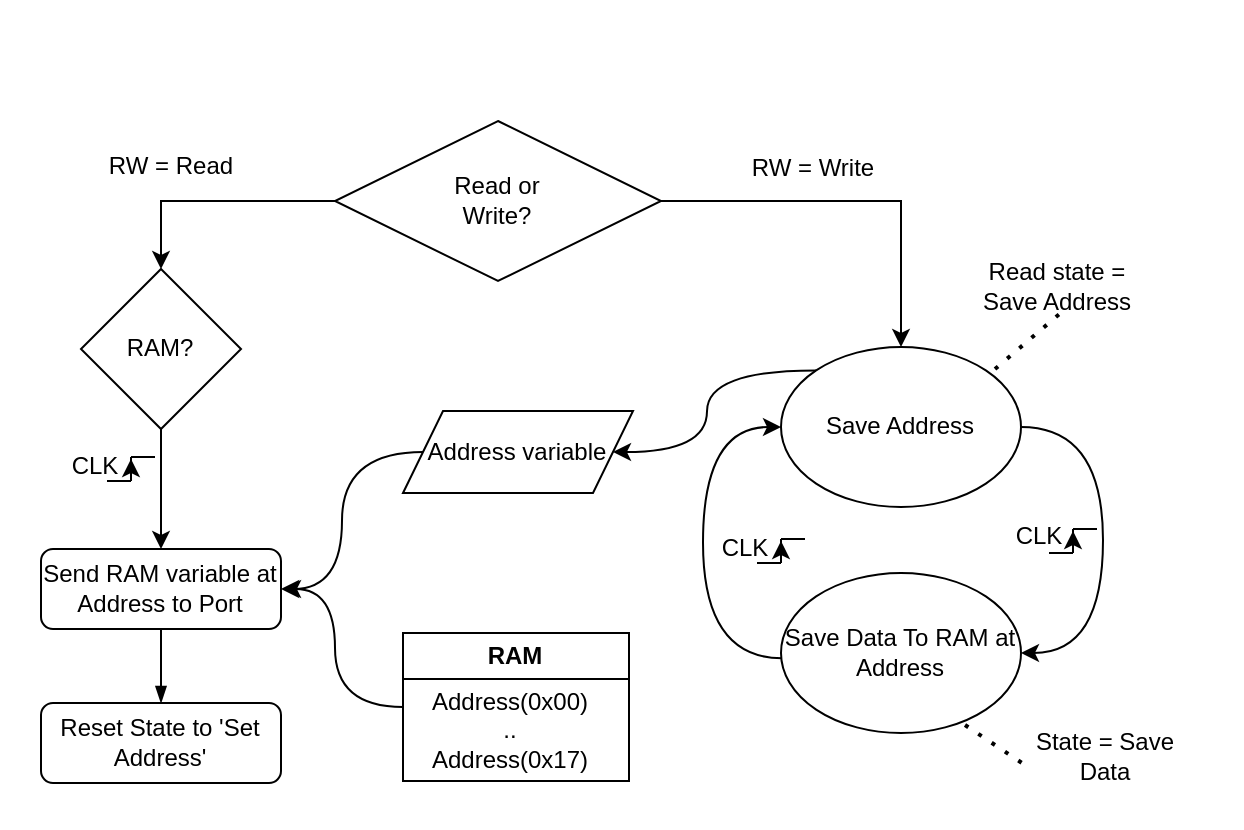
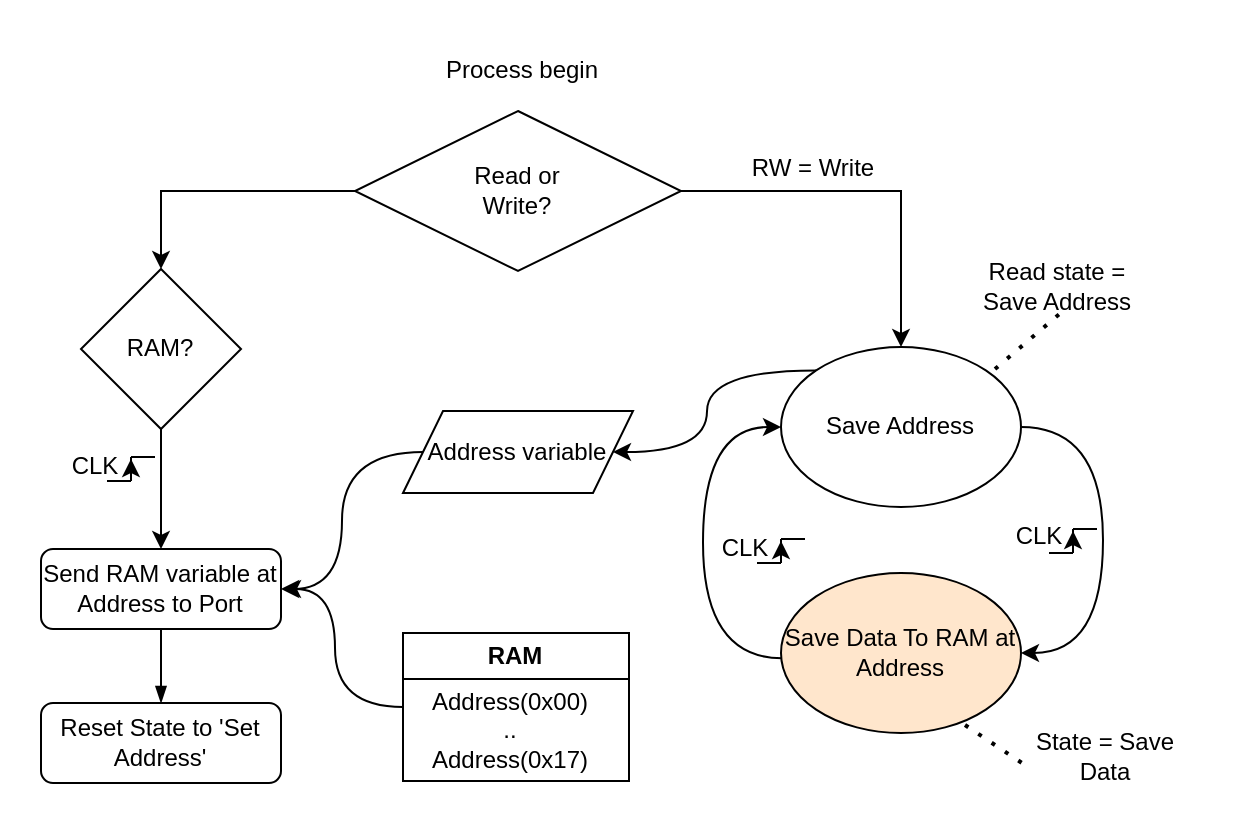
none -> (523, 71)
(172, 167) -> none
(498, 201) -> (518, 191)
(901, 653) -> (901, 653)
